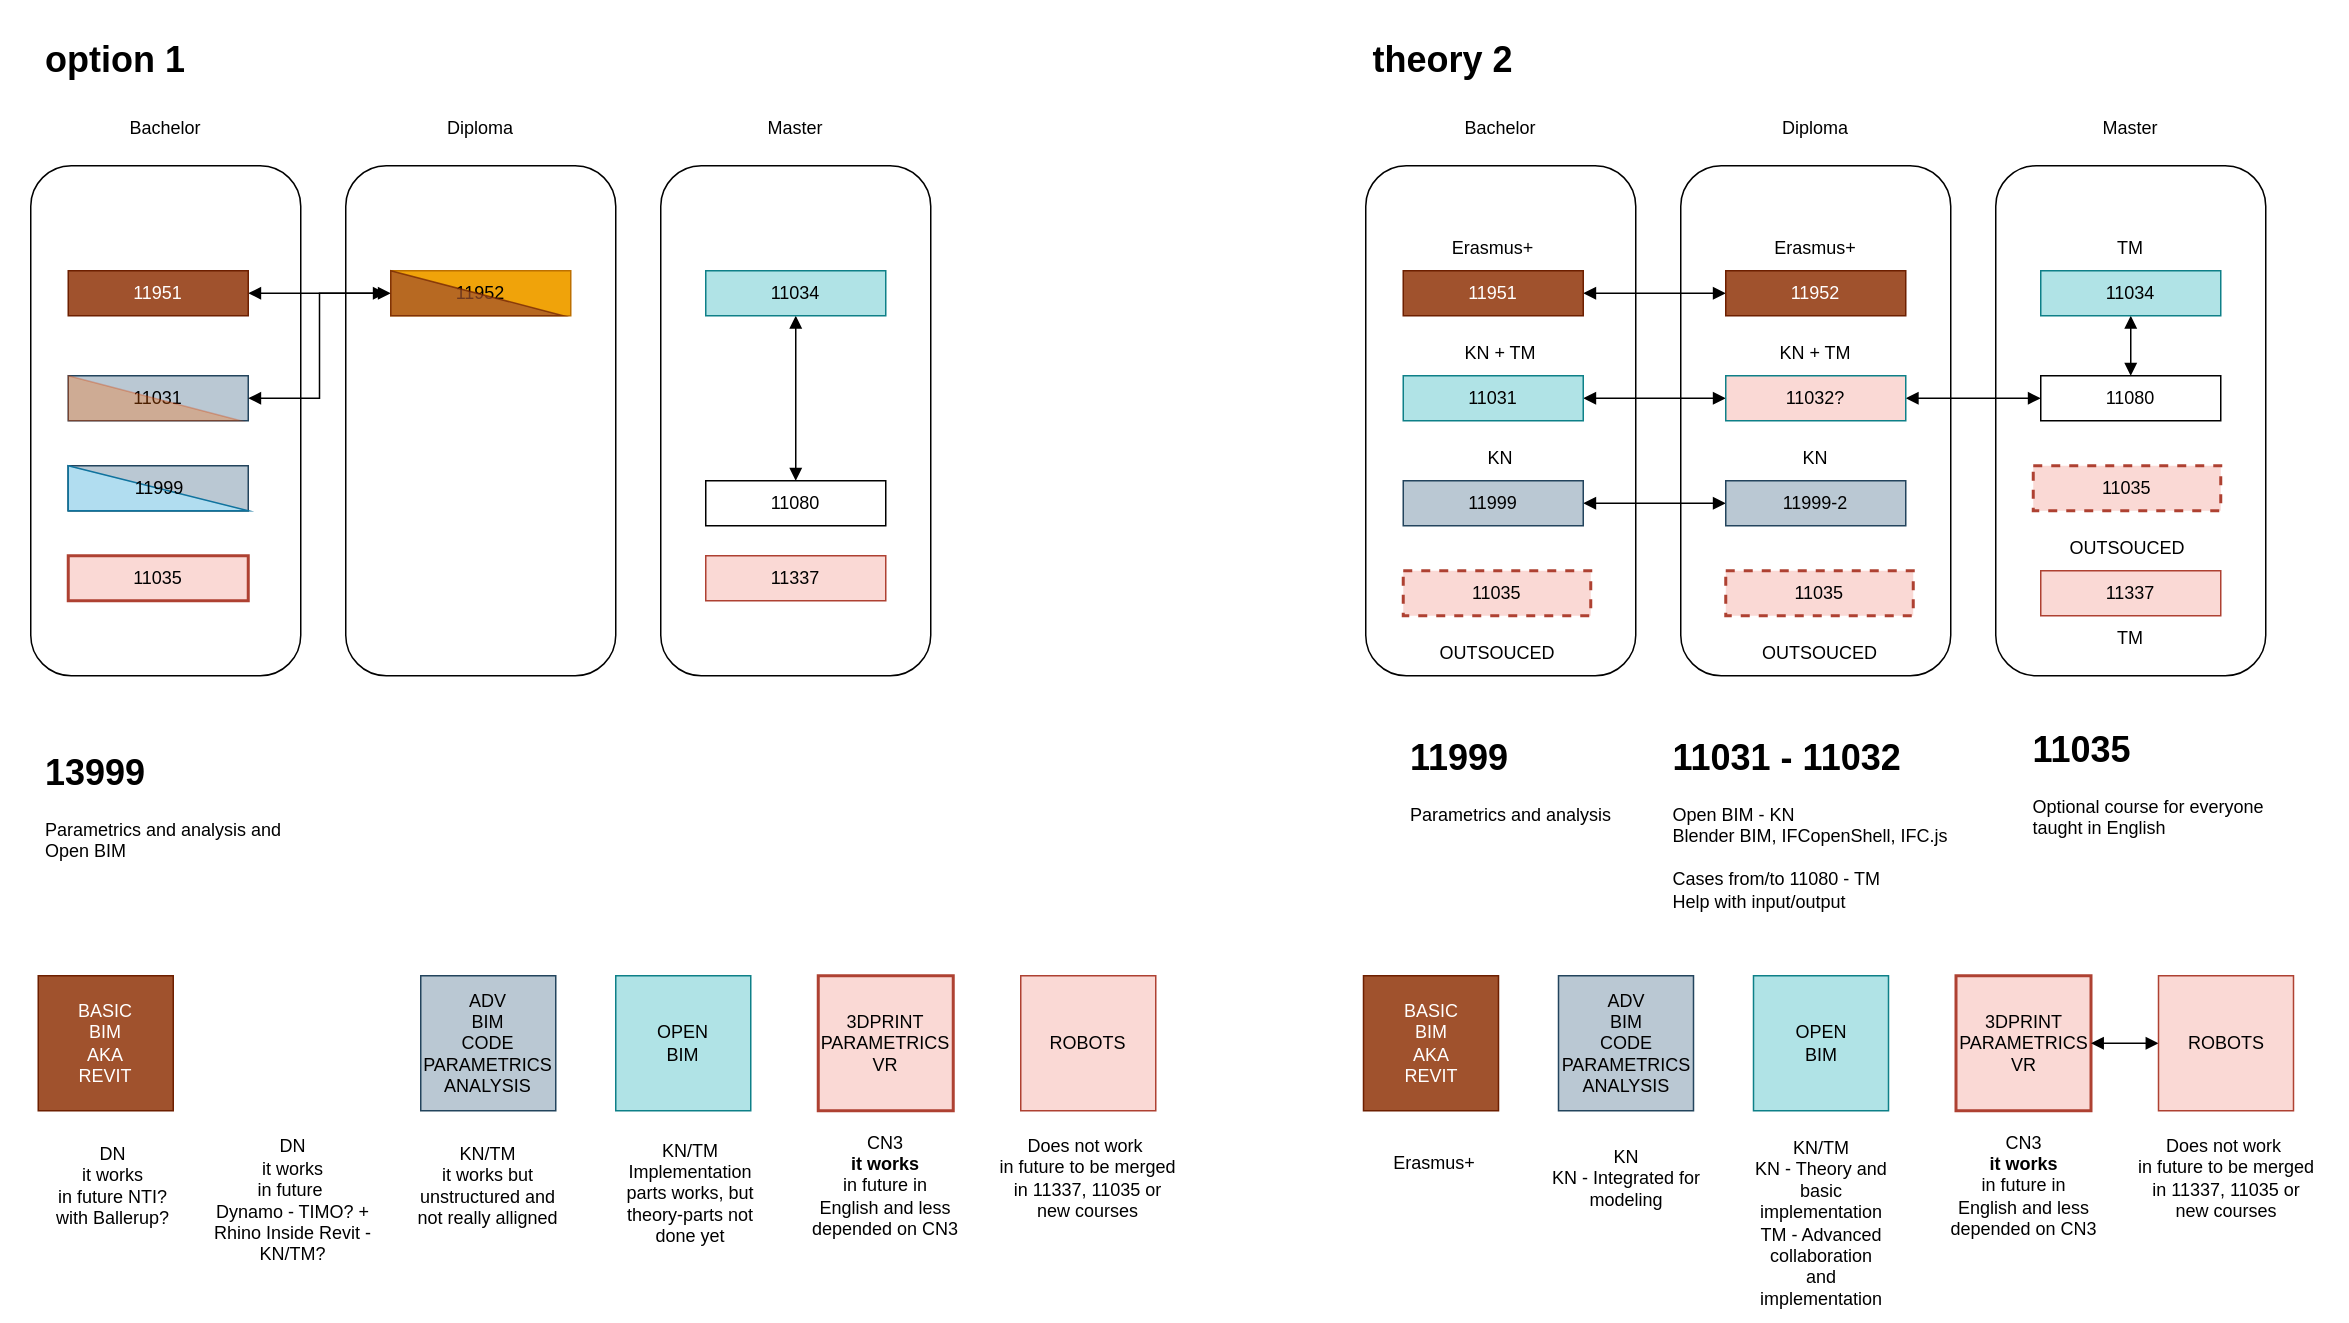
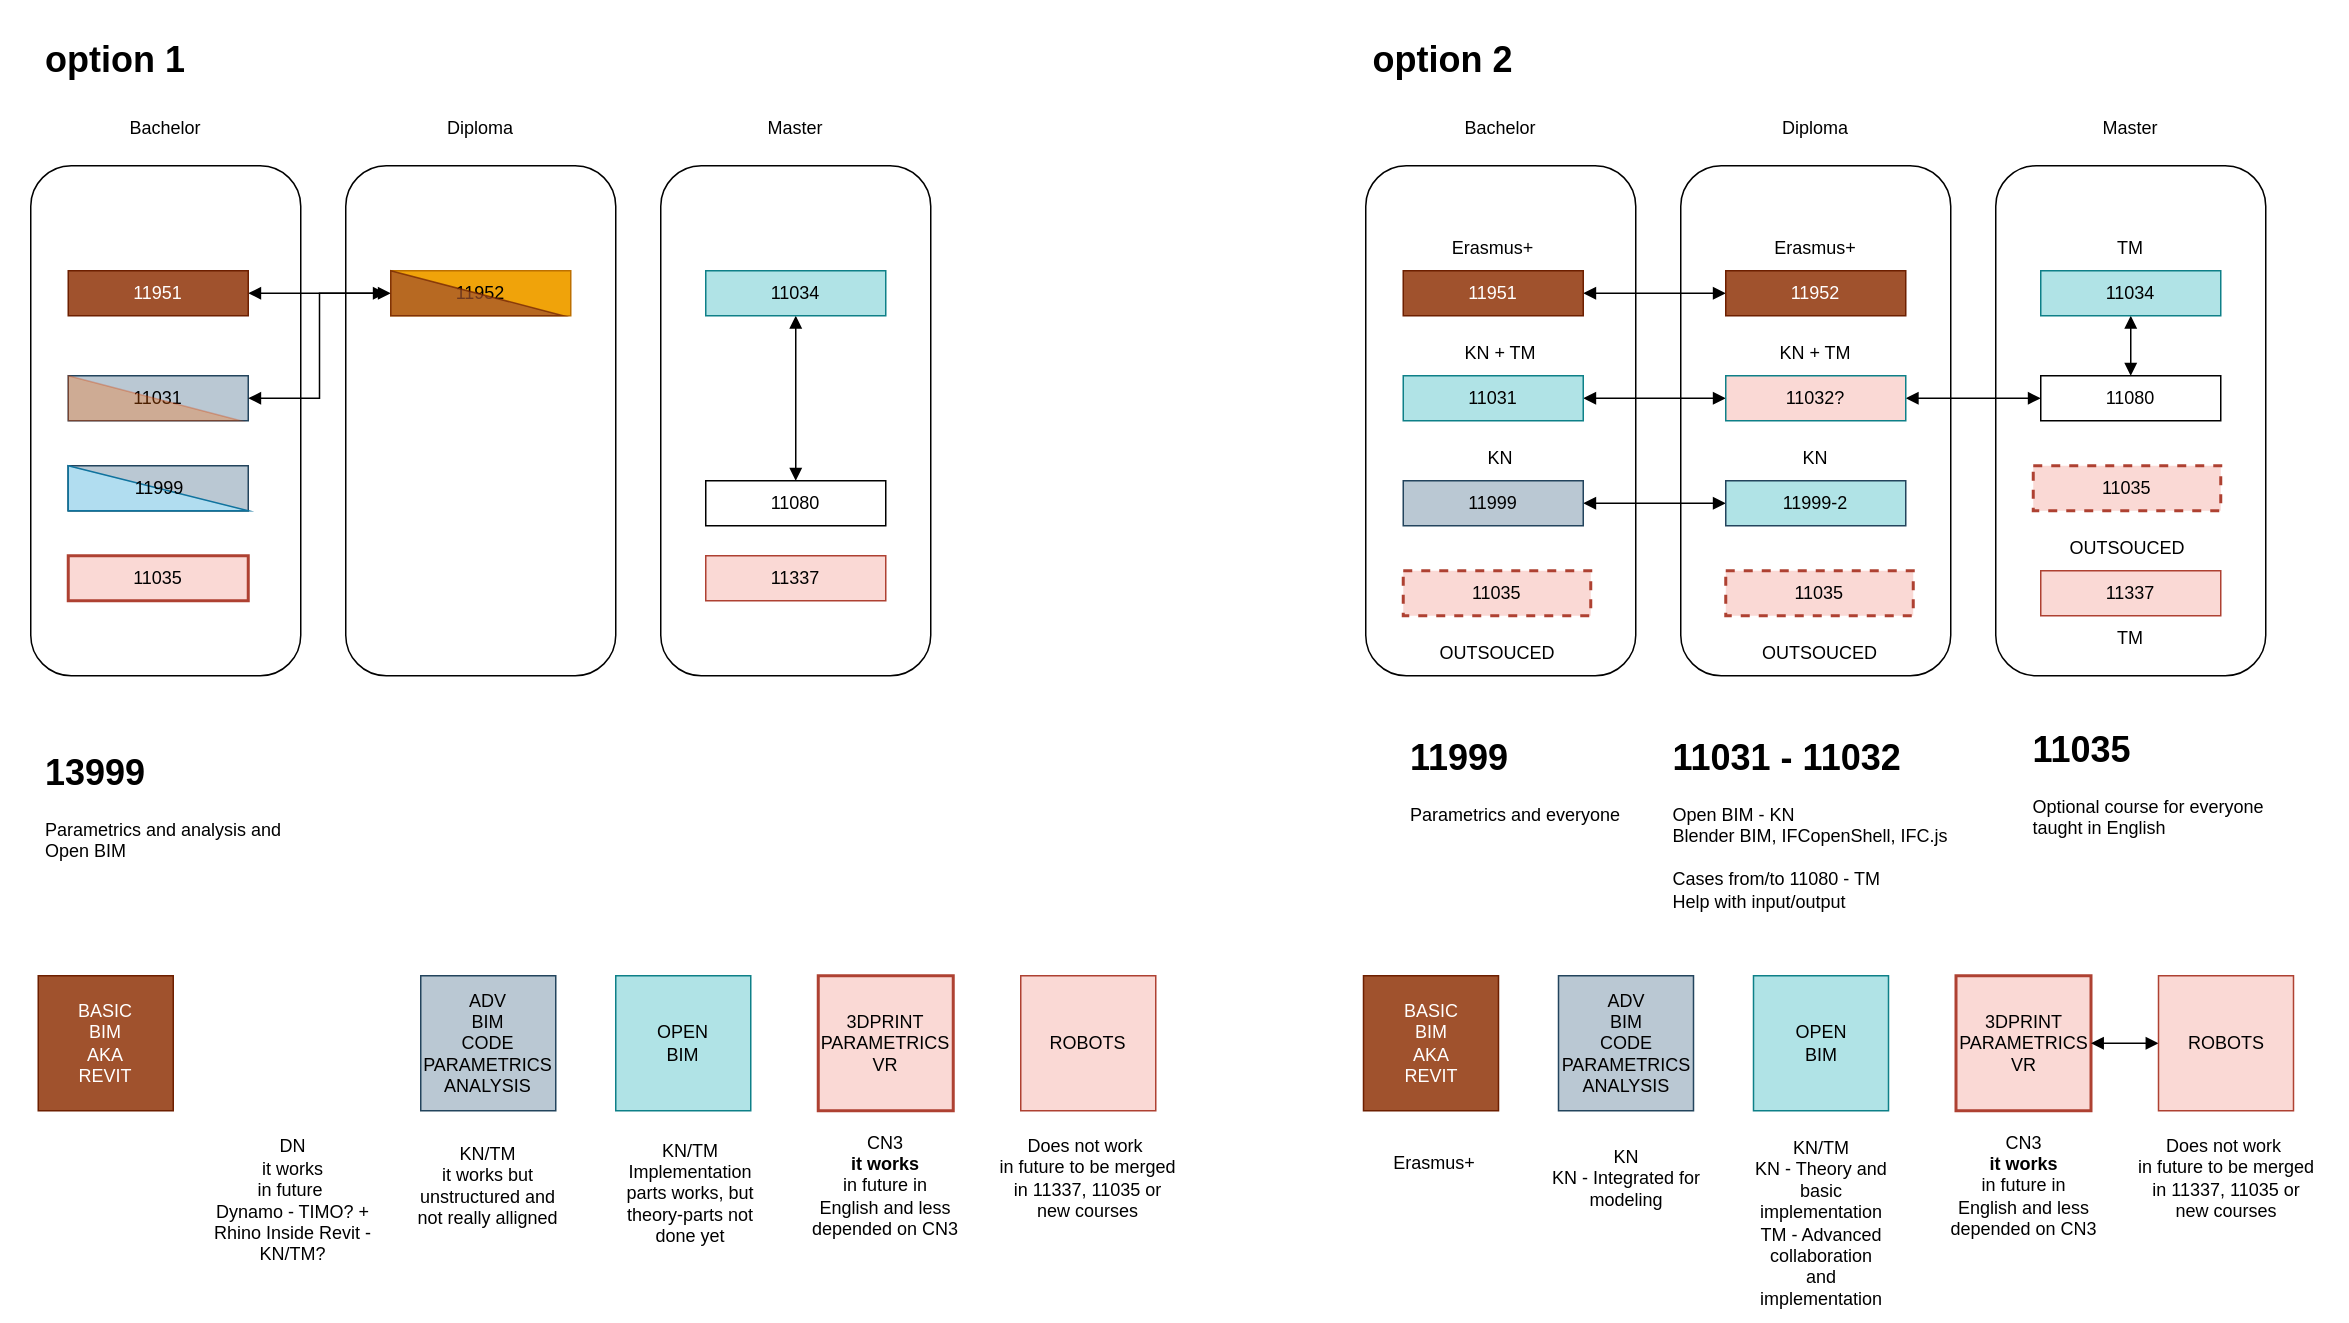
(1411, 27) -> (1409, 27)
(1816, 503) -> (1816, 503)
(1520, 735) -> (1525, 735)
(113, 1186) -> none
